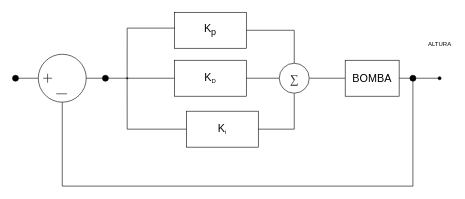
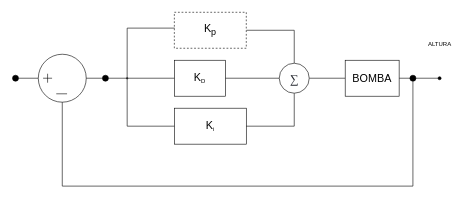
(210, 30) -> (210, 30)
(210, 78) -> (200, 78)
(222, 129) -> (210, 126)
